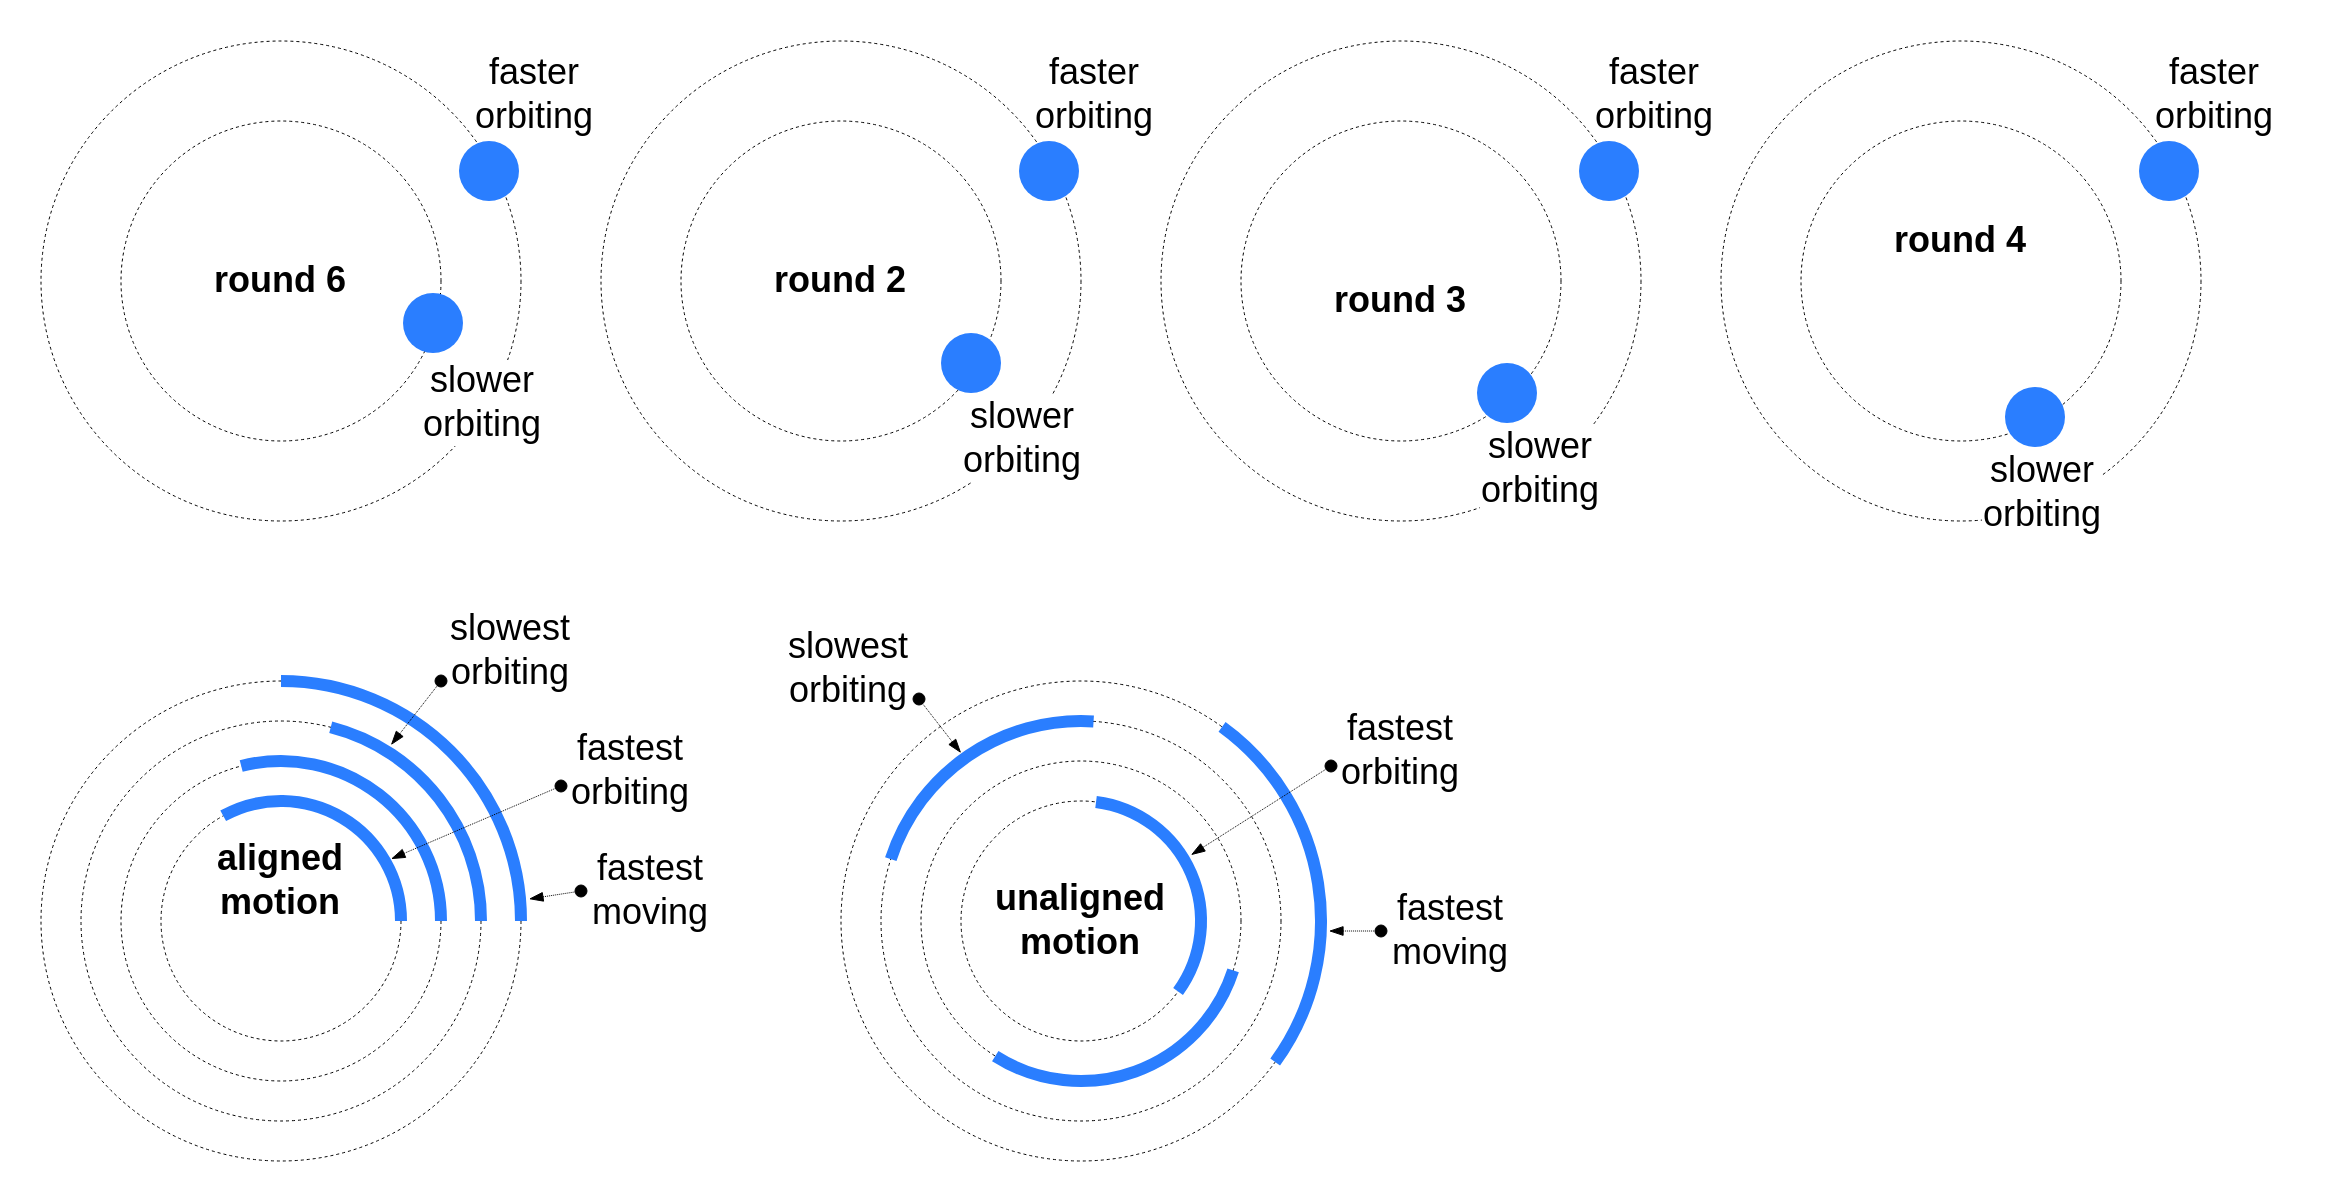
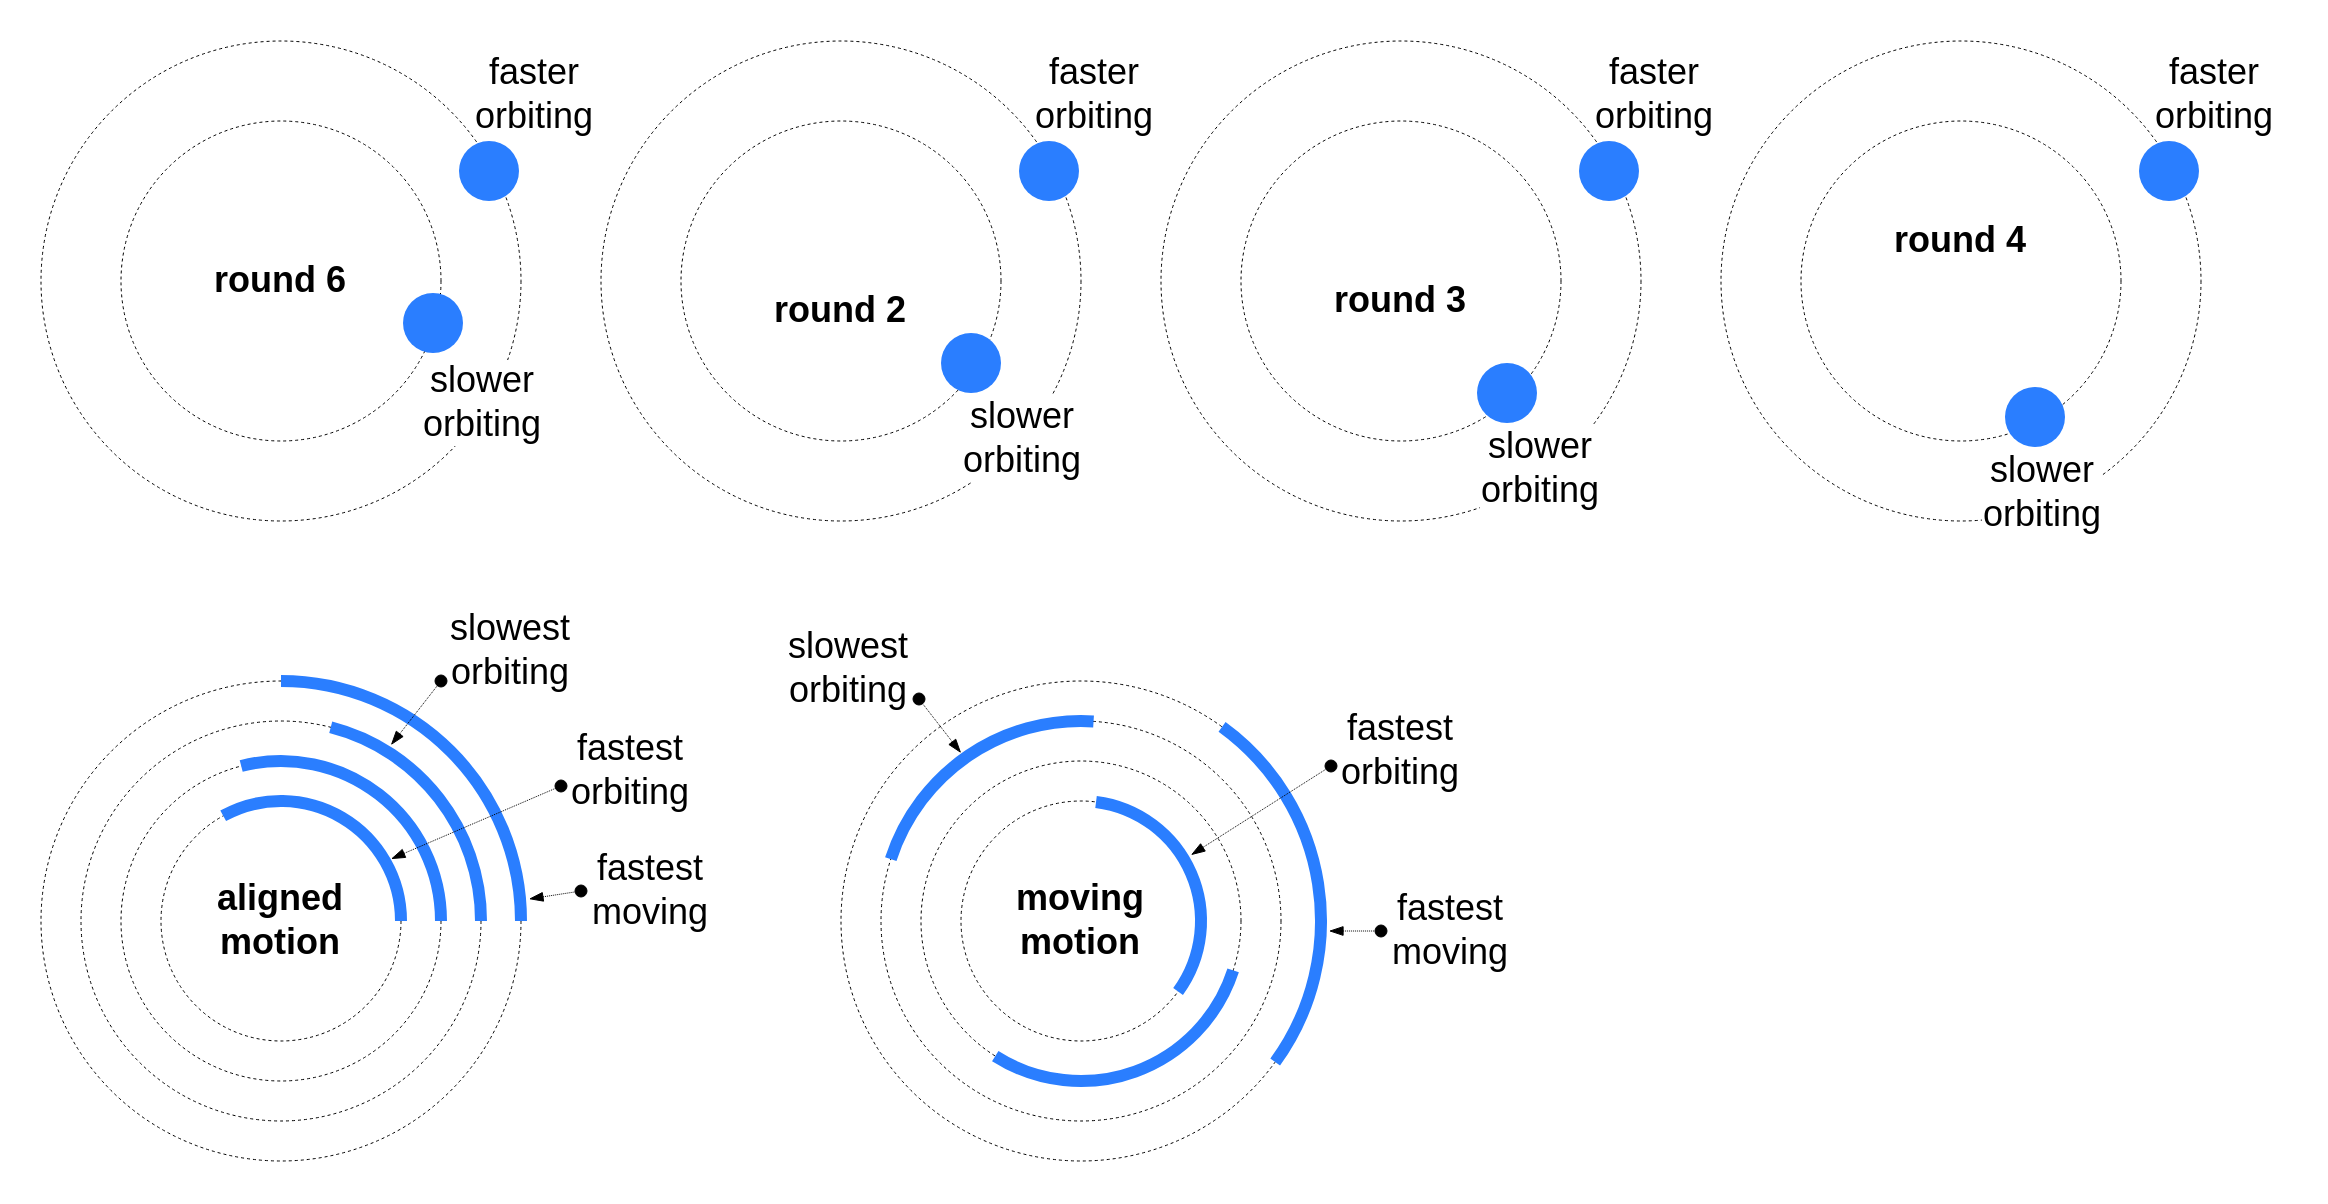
(841, 281) -> (841, 311)
(281, 881) -> (281, 921)
(1081, 921) -> (1081, 921)
